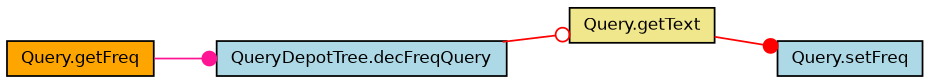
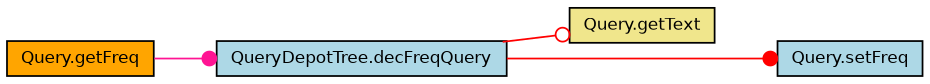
(739, 41) -> (635, 59)
